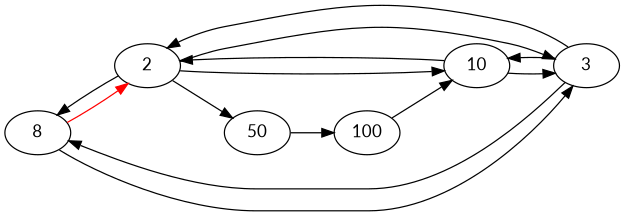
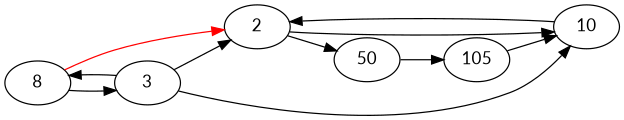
(361, 28) -> none
(525, 74) -> none
(92, 91) -> none
(367, 133) -> (477, 60)
